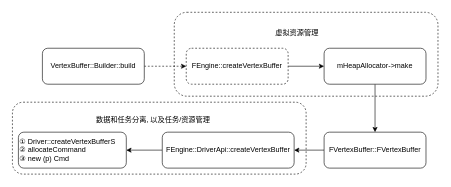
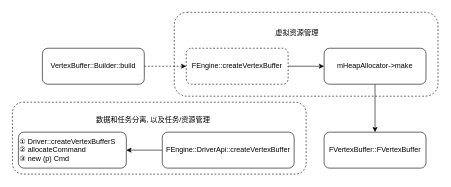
(299, 150) -> none
